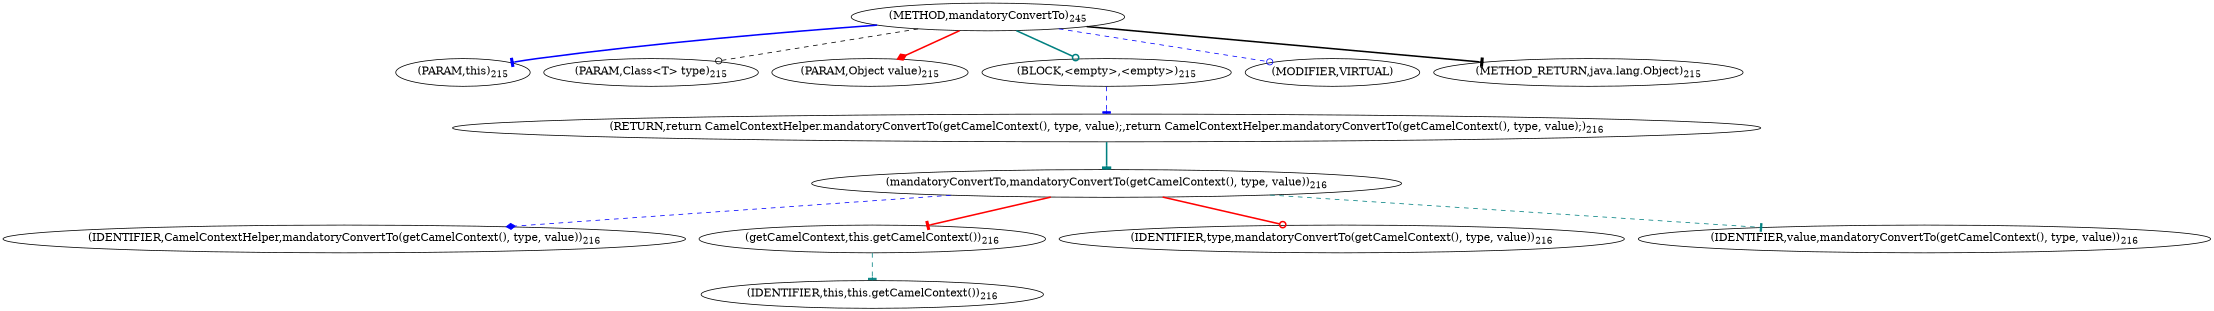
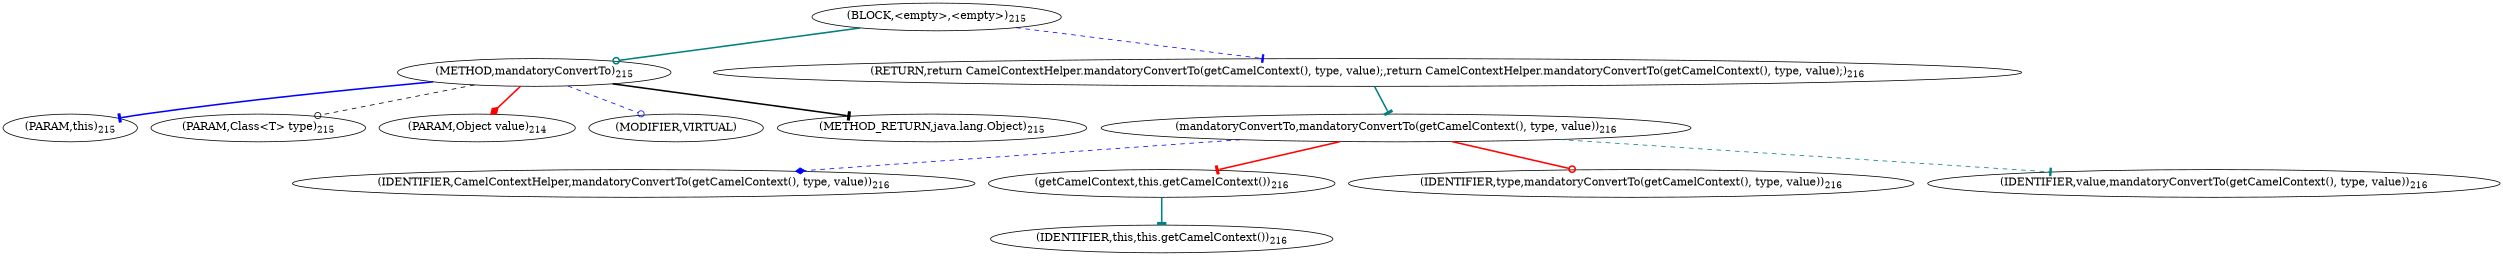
(1078, 16) -> (624, 71)
(1045, 43) -> (740, 44)
(930, 71) -> (538, 127)
(872, 265) -> (1162, 209)
